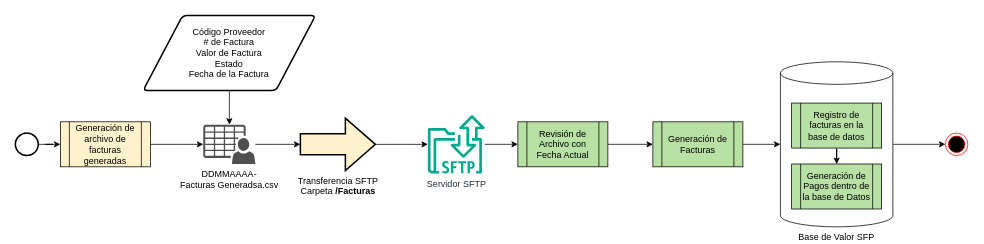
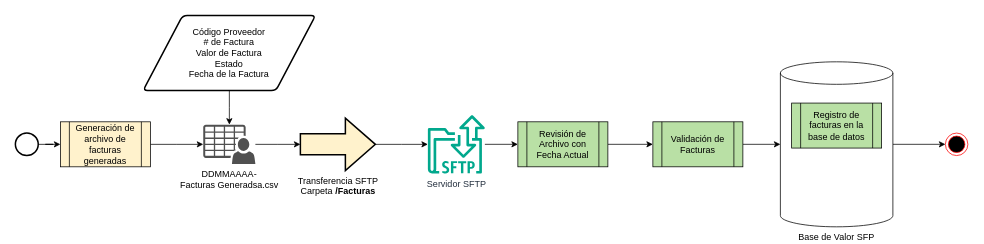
(698, 144) -> (698, 144)
(837, 159) -> none
(837, 186) -> none
